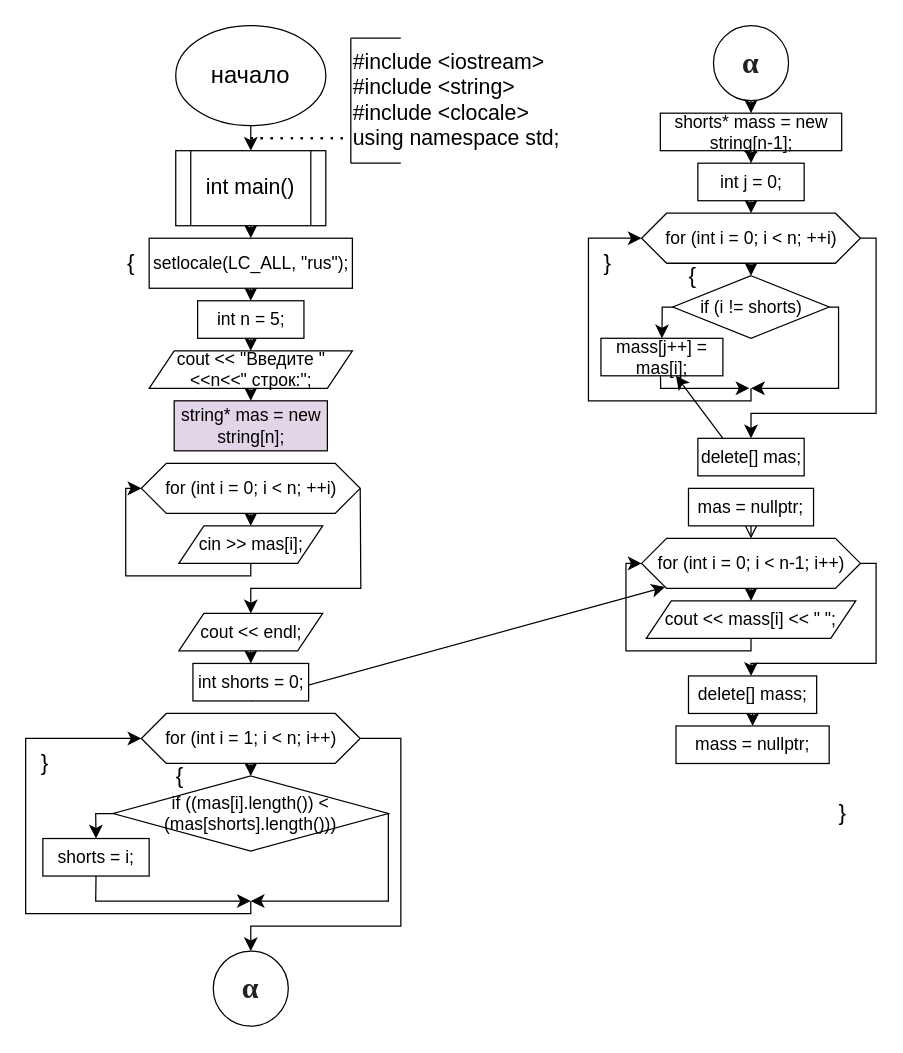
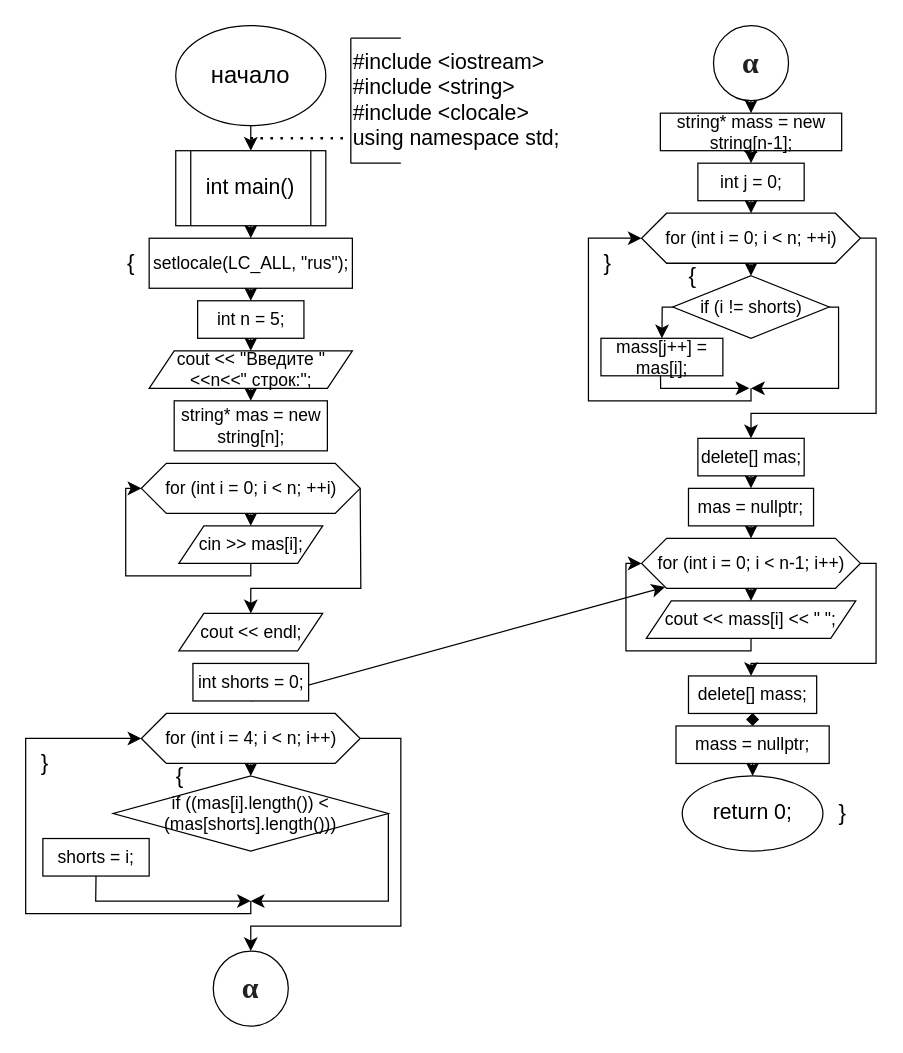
(751, 132) -> (751, 132)
(703, 412) -> (751, 476)
(251, 426) -> (251, 426)
(751, 527) -> (751, 526)
(251, 651) -> none
(752, 714) -> (752, 713)
(251, 738) -> (251, 738)
none -> (752, 764)
(97, 813) -> none
none -> (752, 813)
